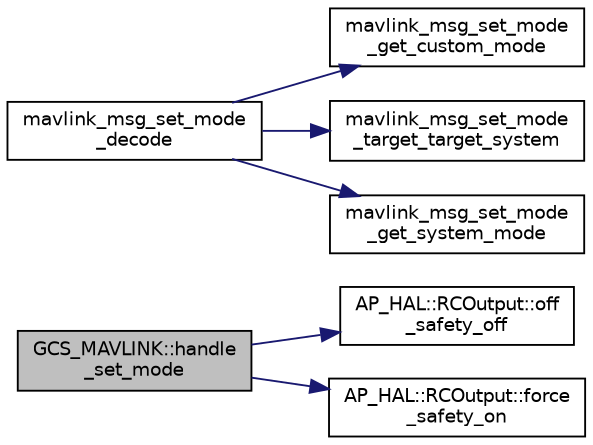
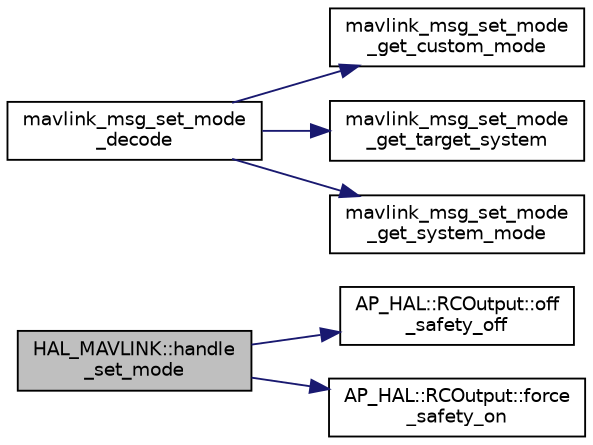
(457, 131) -> (457, 131)
(135, 361) -> (135, 361)
